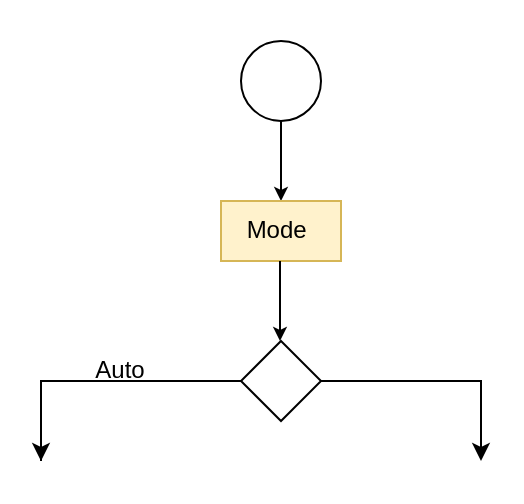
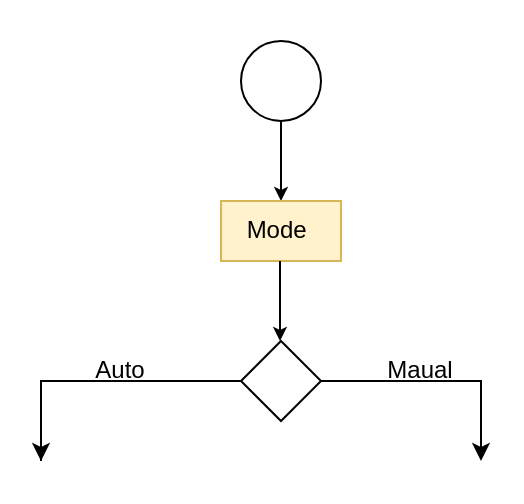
none -> (421, 371)
